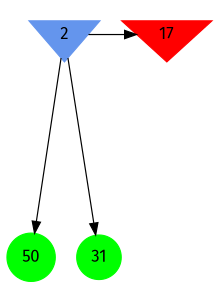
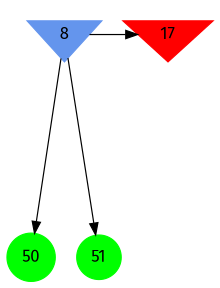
(64, 35) -> (64, 35)
(99, 257) -> (99, 257)
